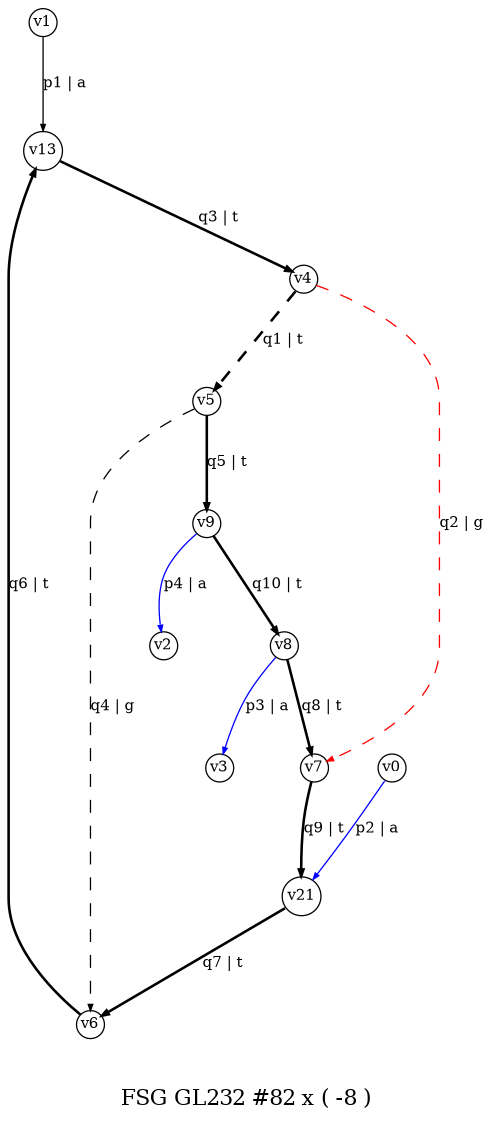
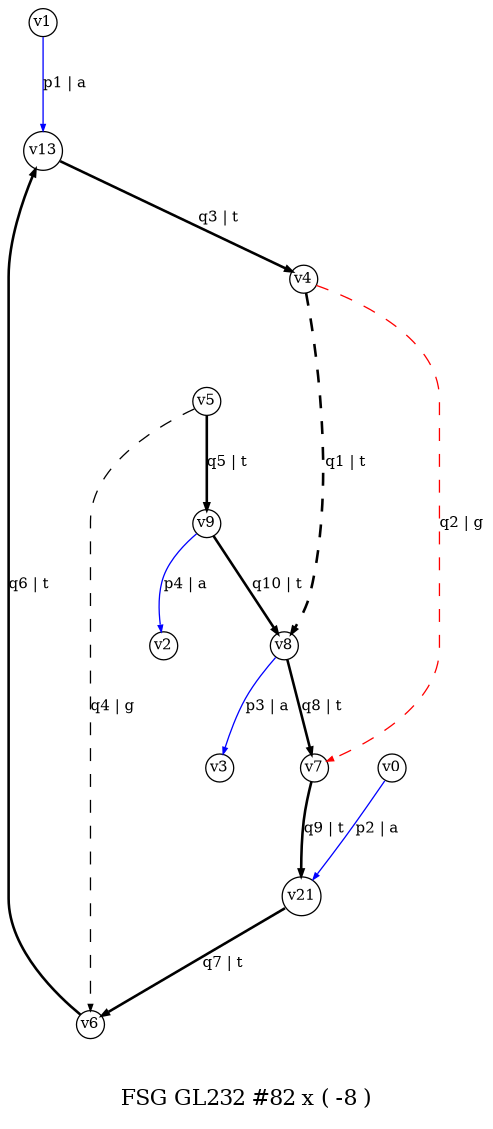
(43, 81) -> (43, 81)
(257, 338) -> (323, 462)
